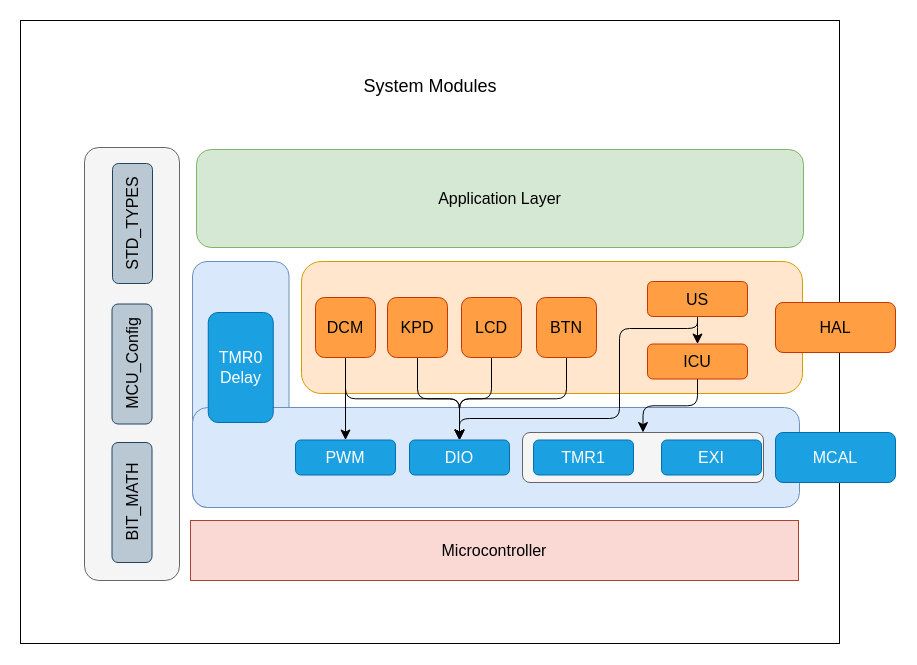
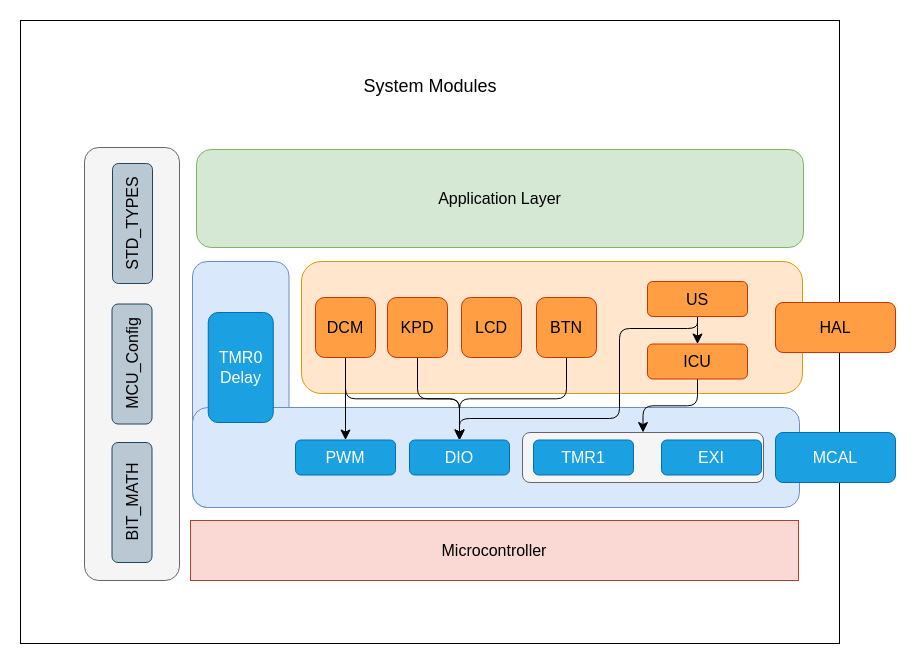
(492, 376) -> none
